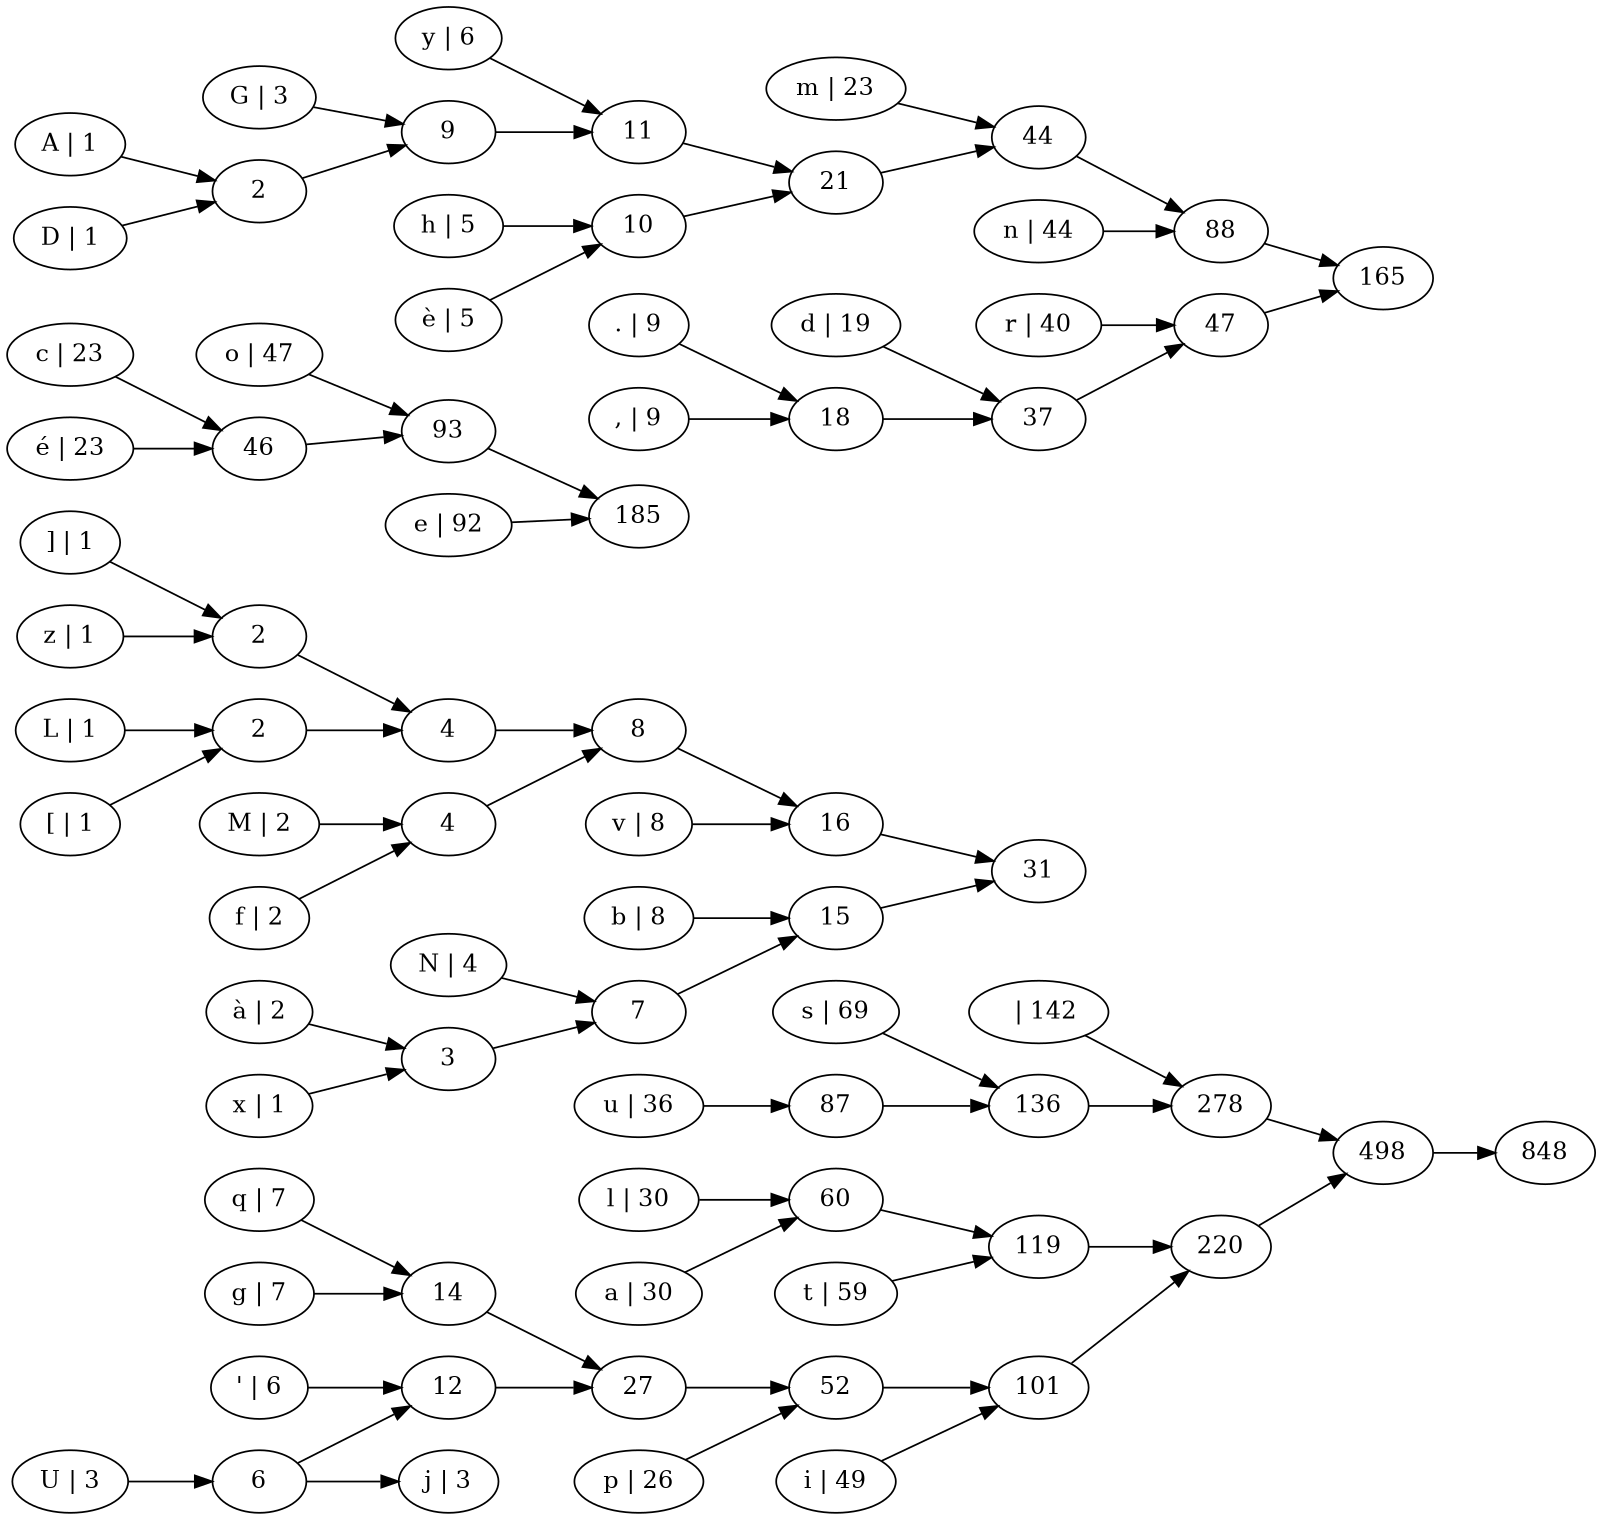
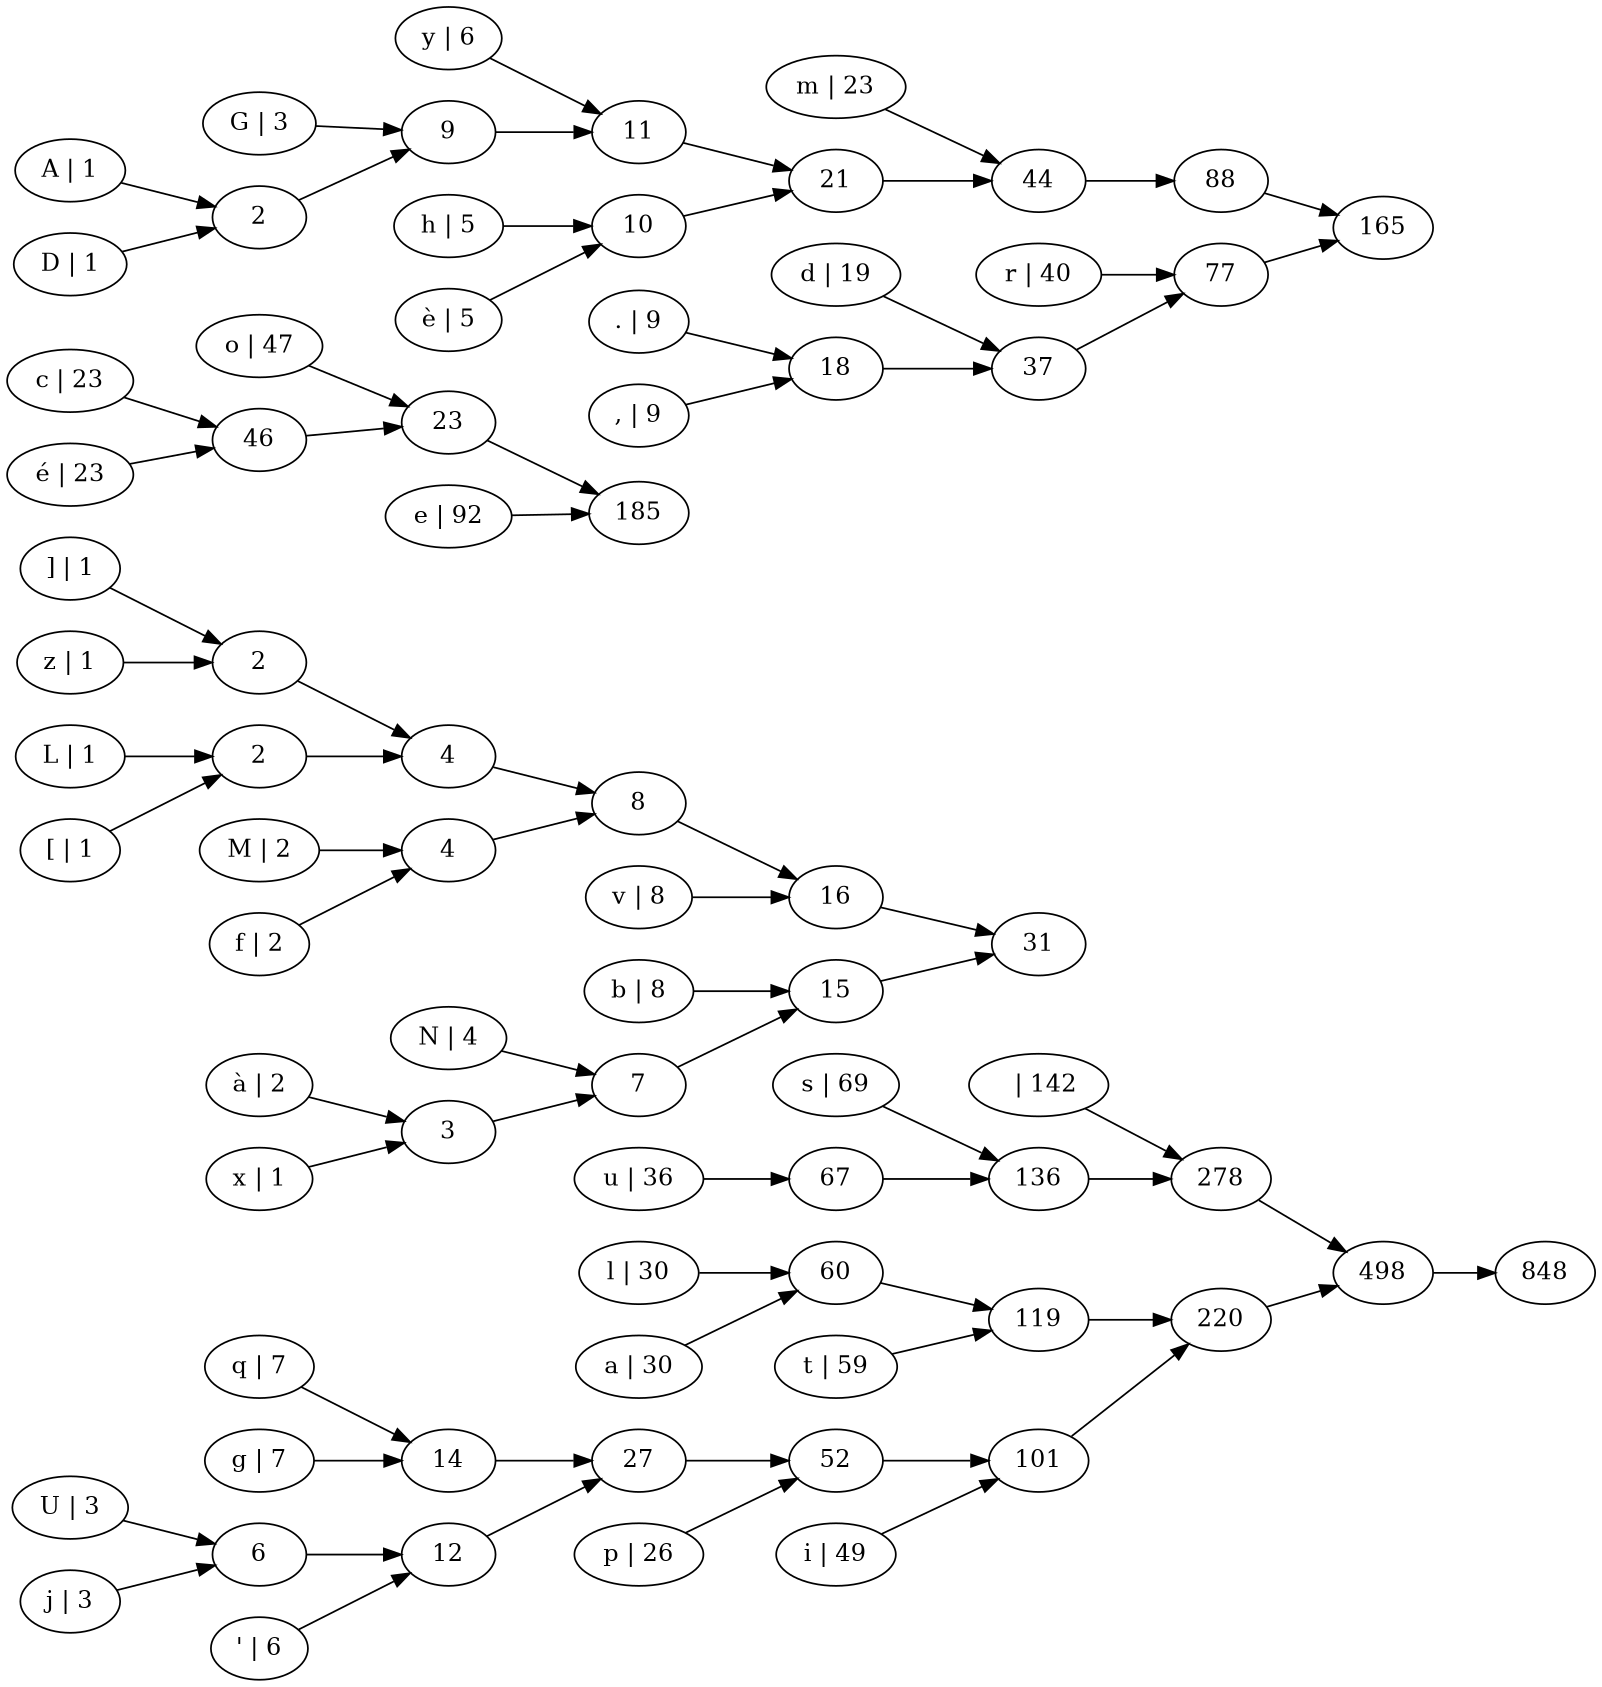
(1039, 231) -> none
(1221, 325) -> (1221, 275)
(449, 431) -> (449, 423)
(836, 1106) -> (836, 1179)
(344, 1482) -> (157, 1580)
